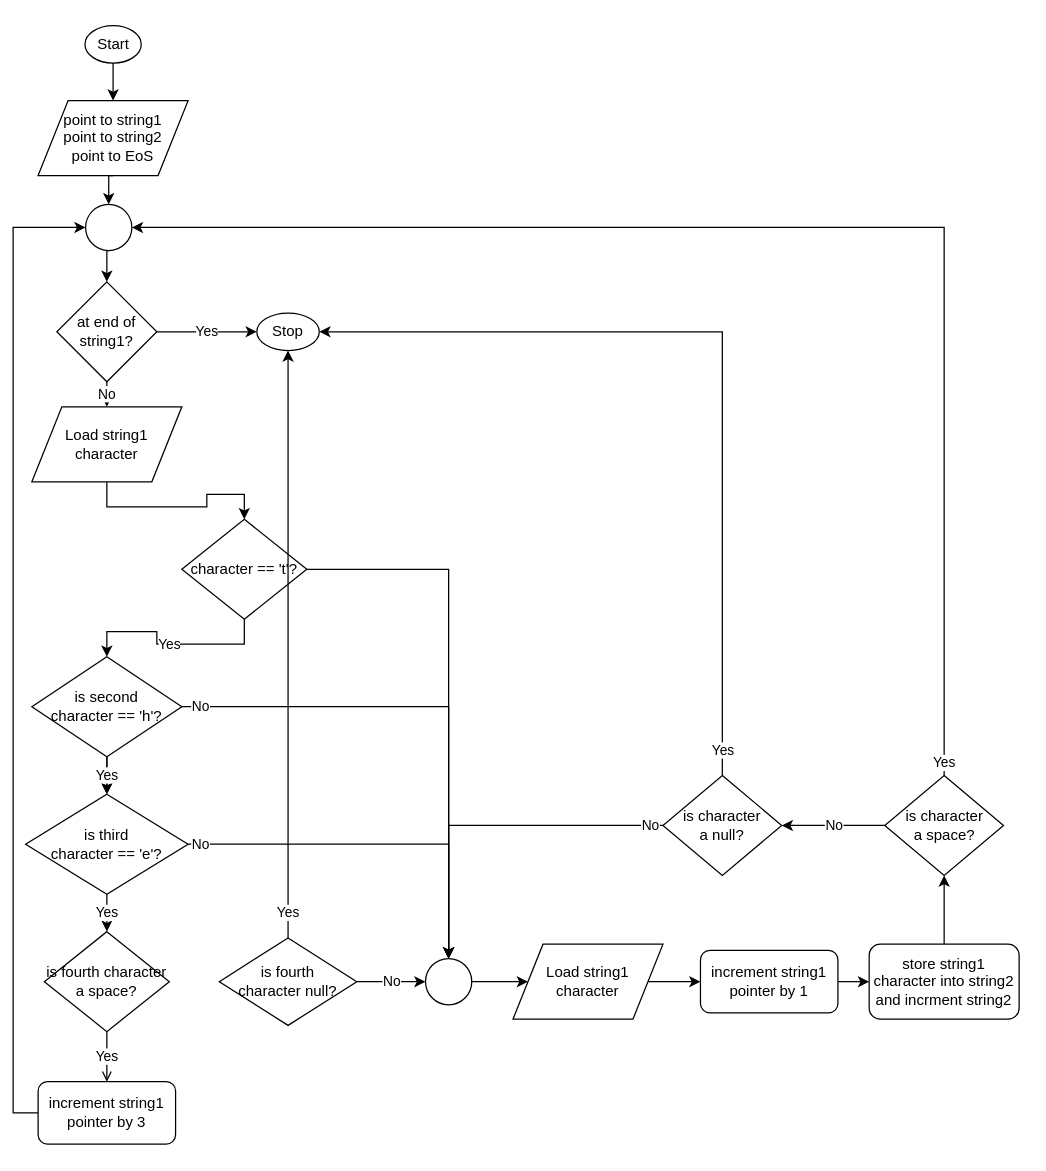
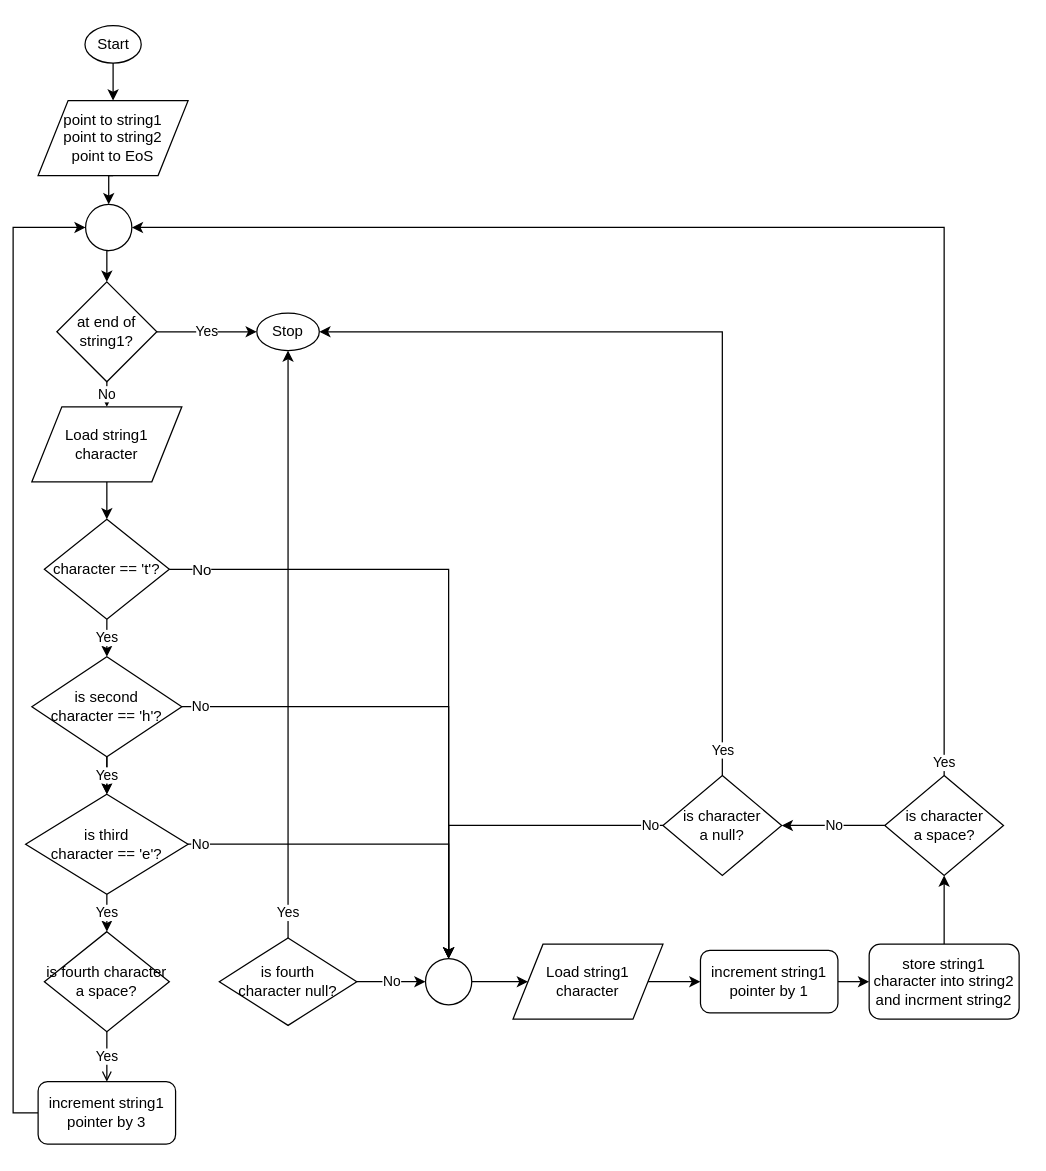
(244, 569) -> (107, 569)
